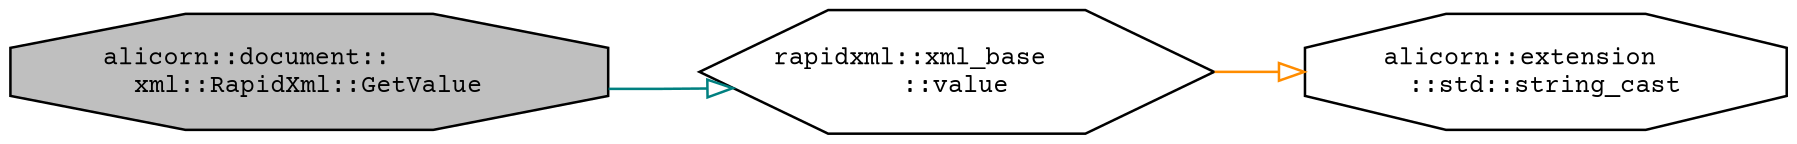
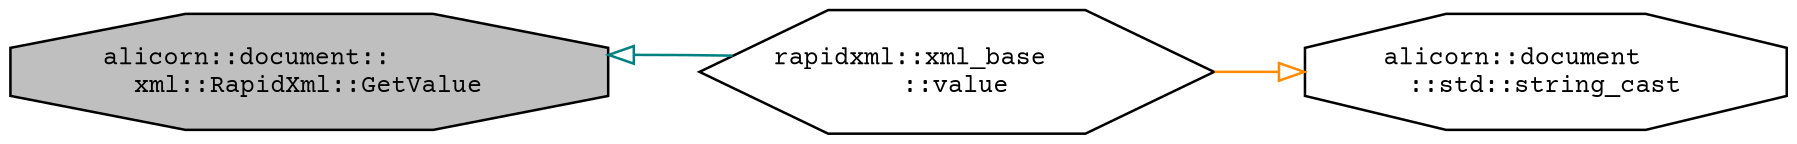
(1546, 72) -> (1546, 72)
(658, 89) -> (683, 55)
